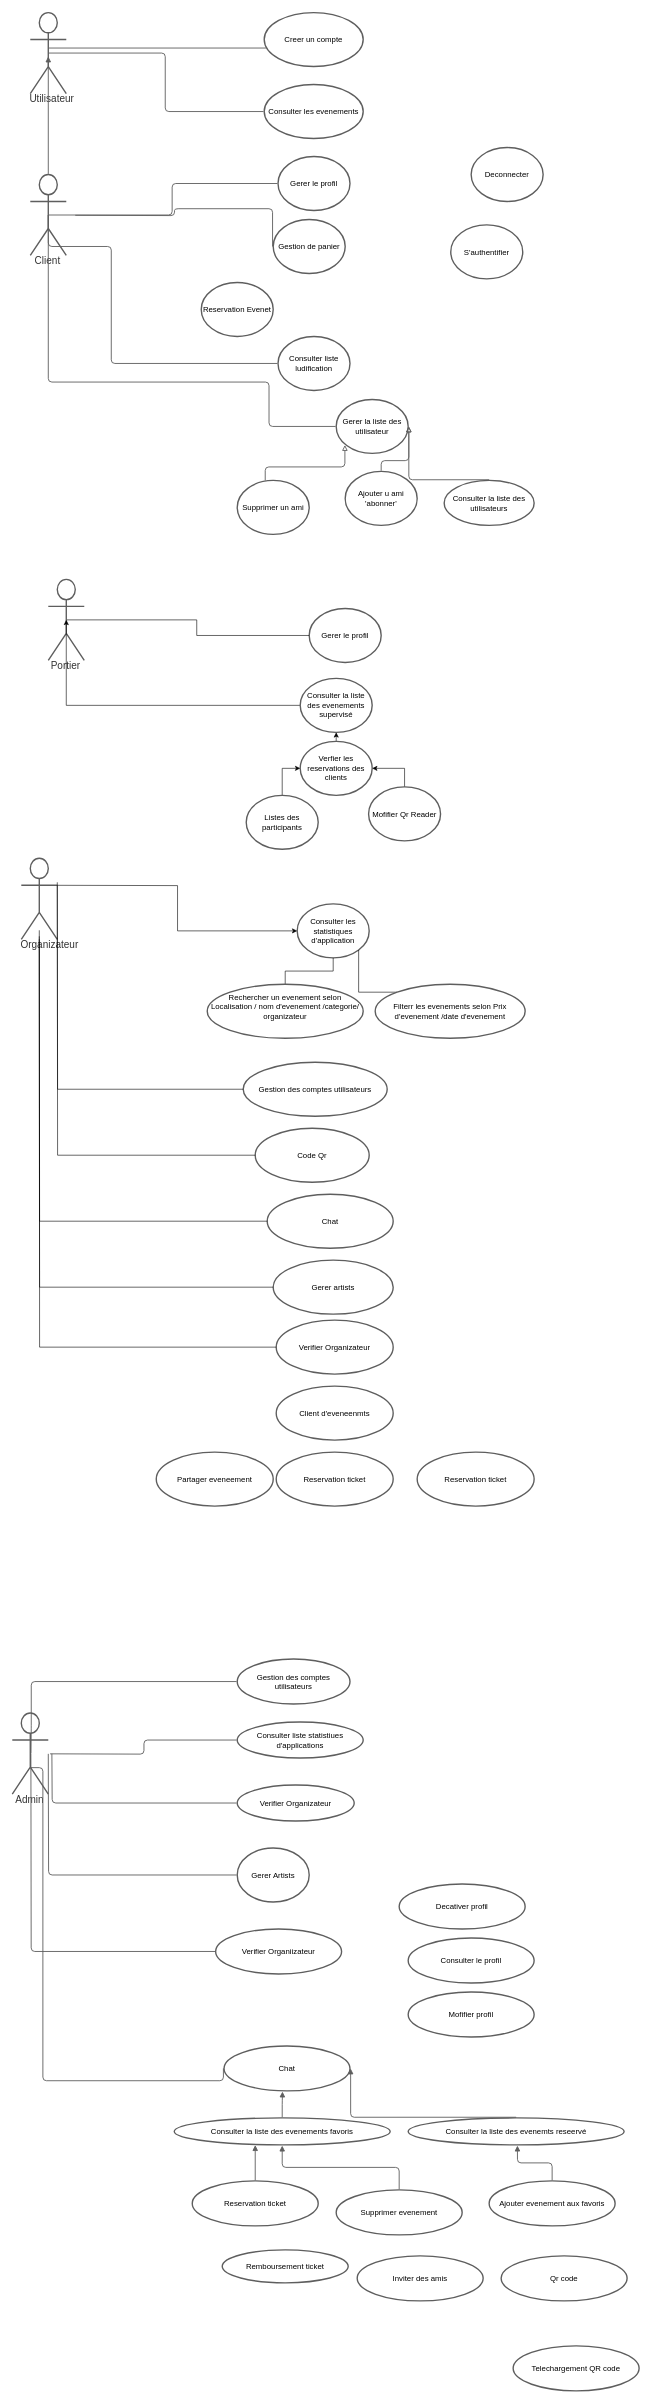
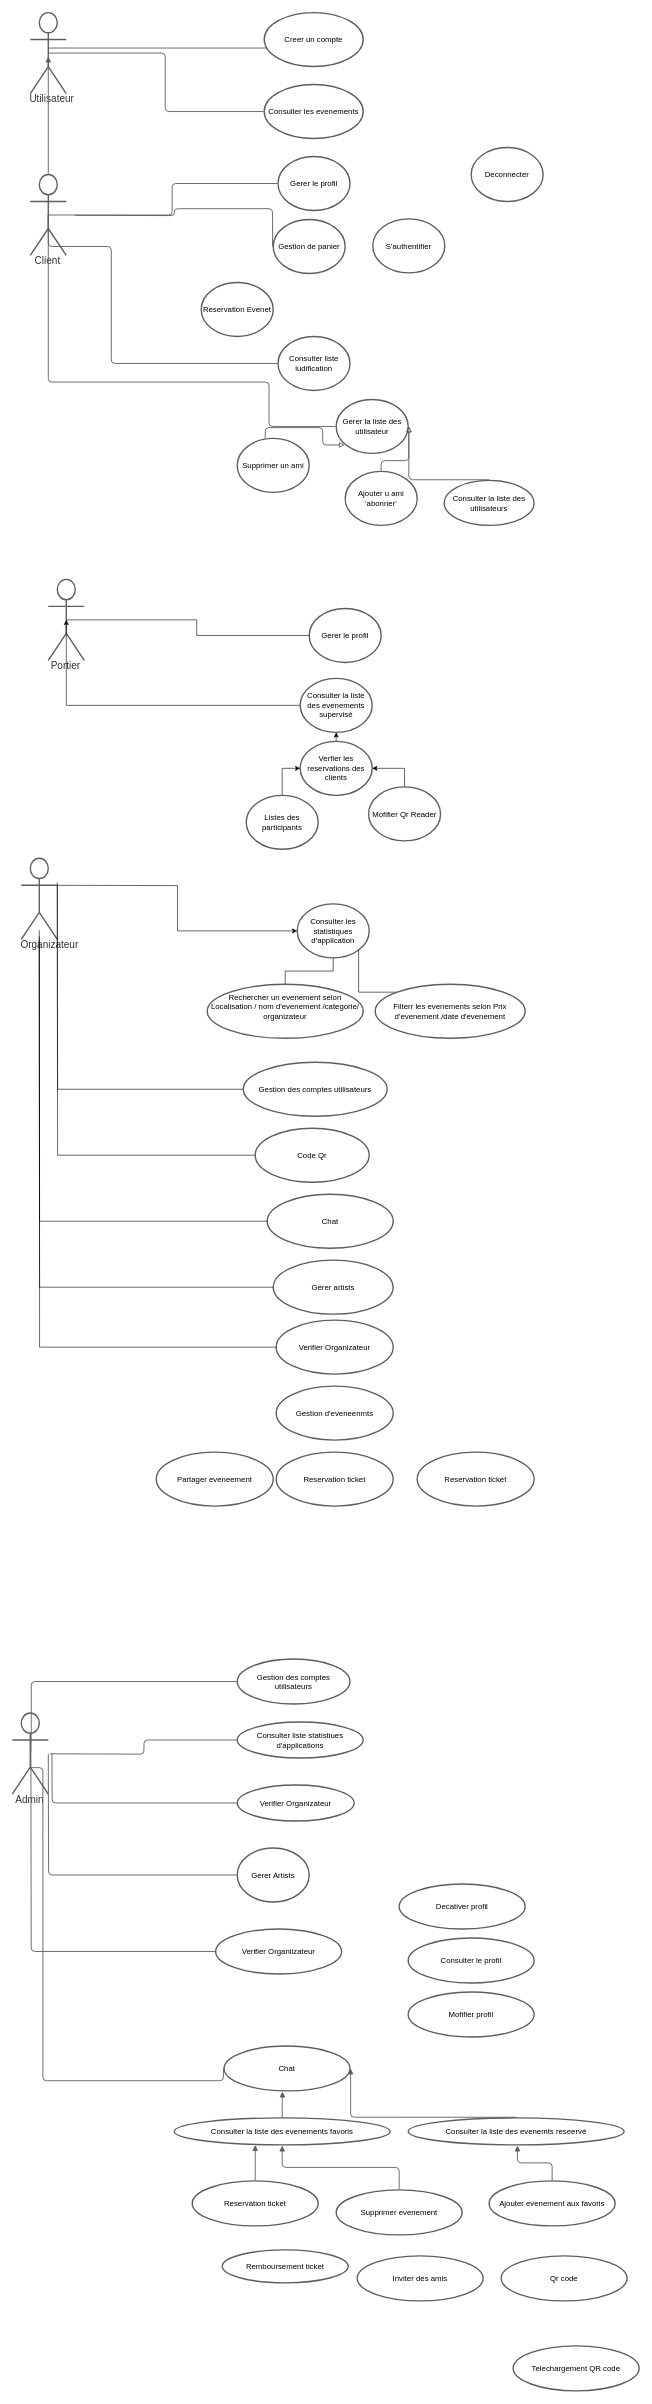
(487, 252) -> (409, 246)
(273, 507) -> (273, 465)
(335, 1413) -> (335, 1413)
